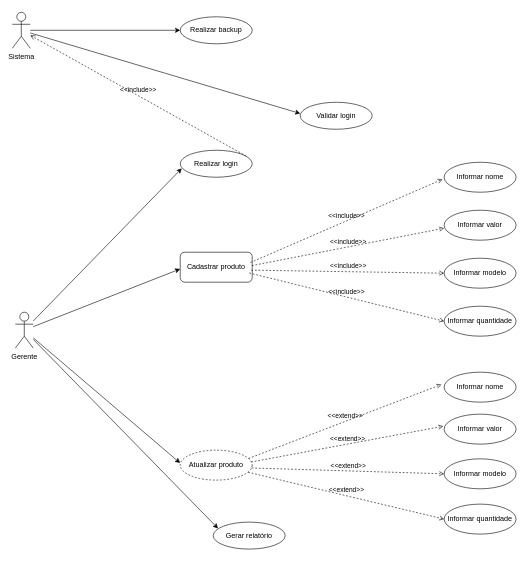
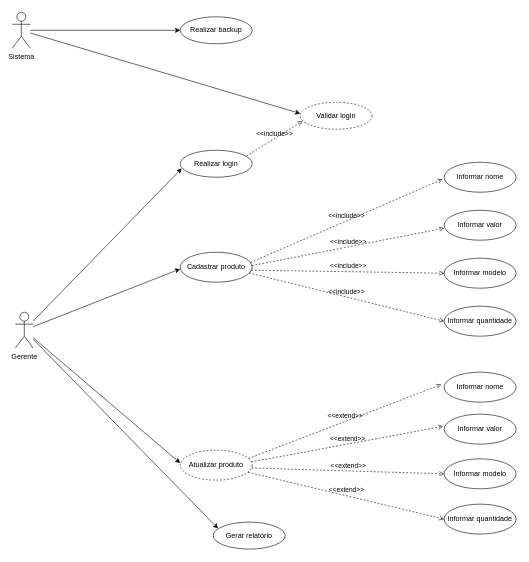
(139, 96) -> (274, 139)
(336, 116) -> (336, 116)
(216, 267) -> (216, 267)
